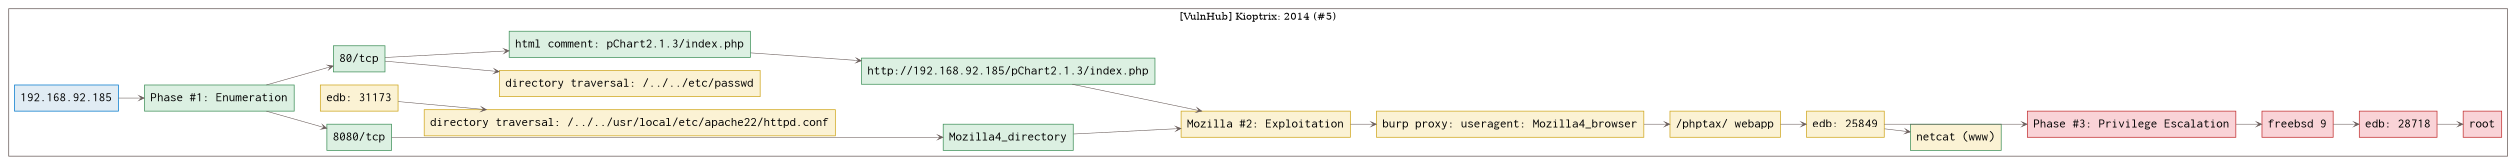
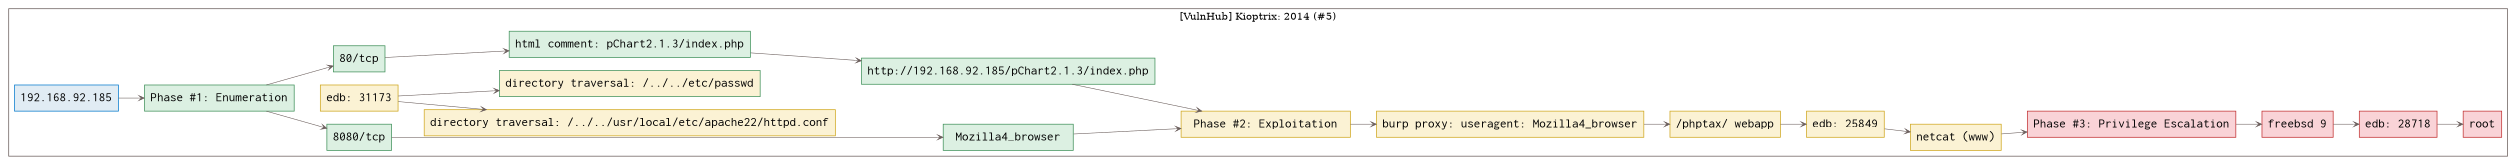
(439, 66) -> (446, 93)
(630, 84) -> (630, 84)
(1266, 124) -> (1266, 124)
(1953, 124) -> (2011, 133)
(1008, 137) -> (1008, 137)
(1956, 137) -> (1956, 137)
